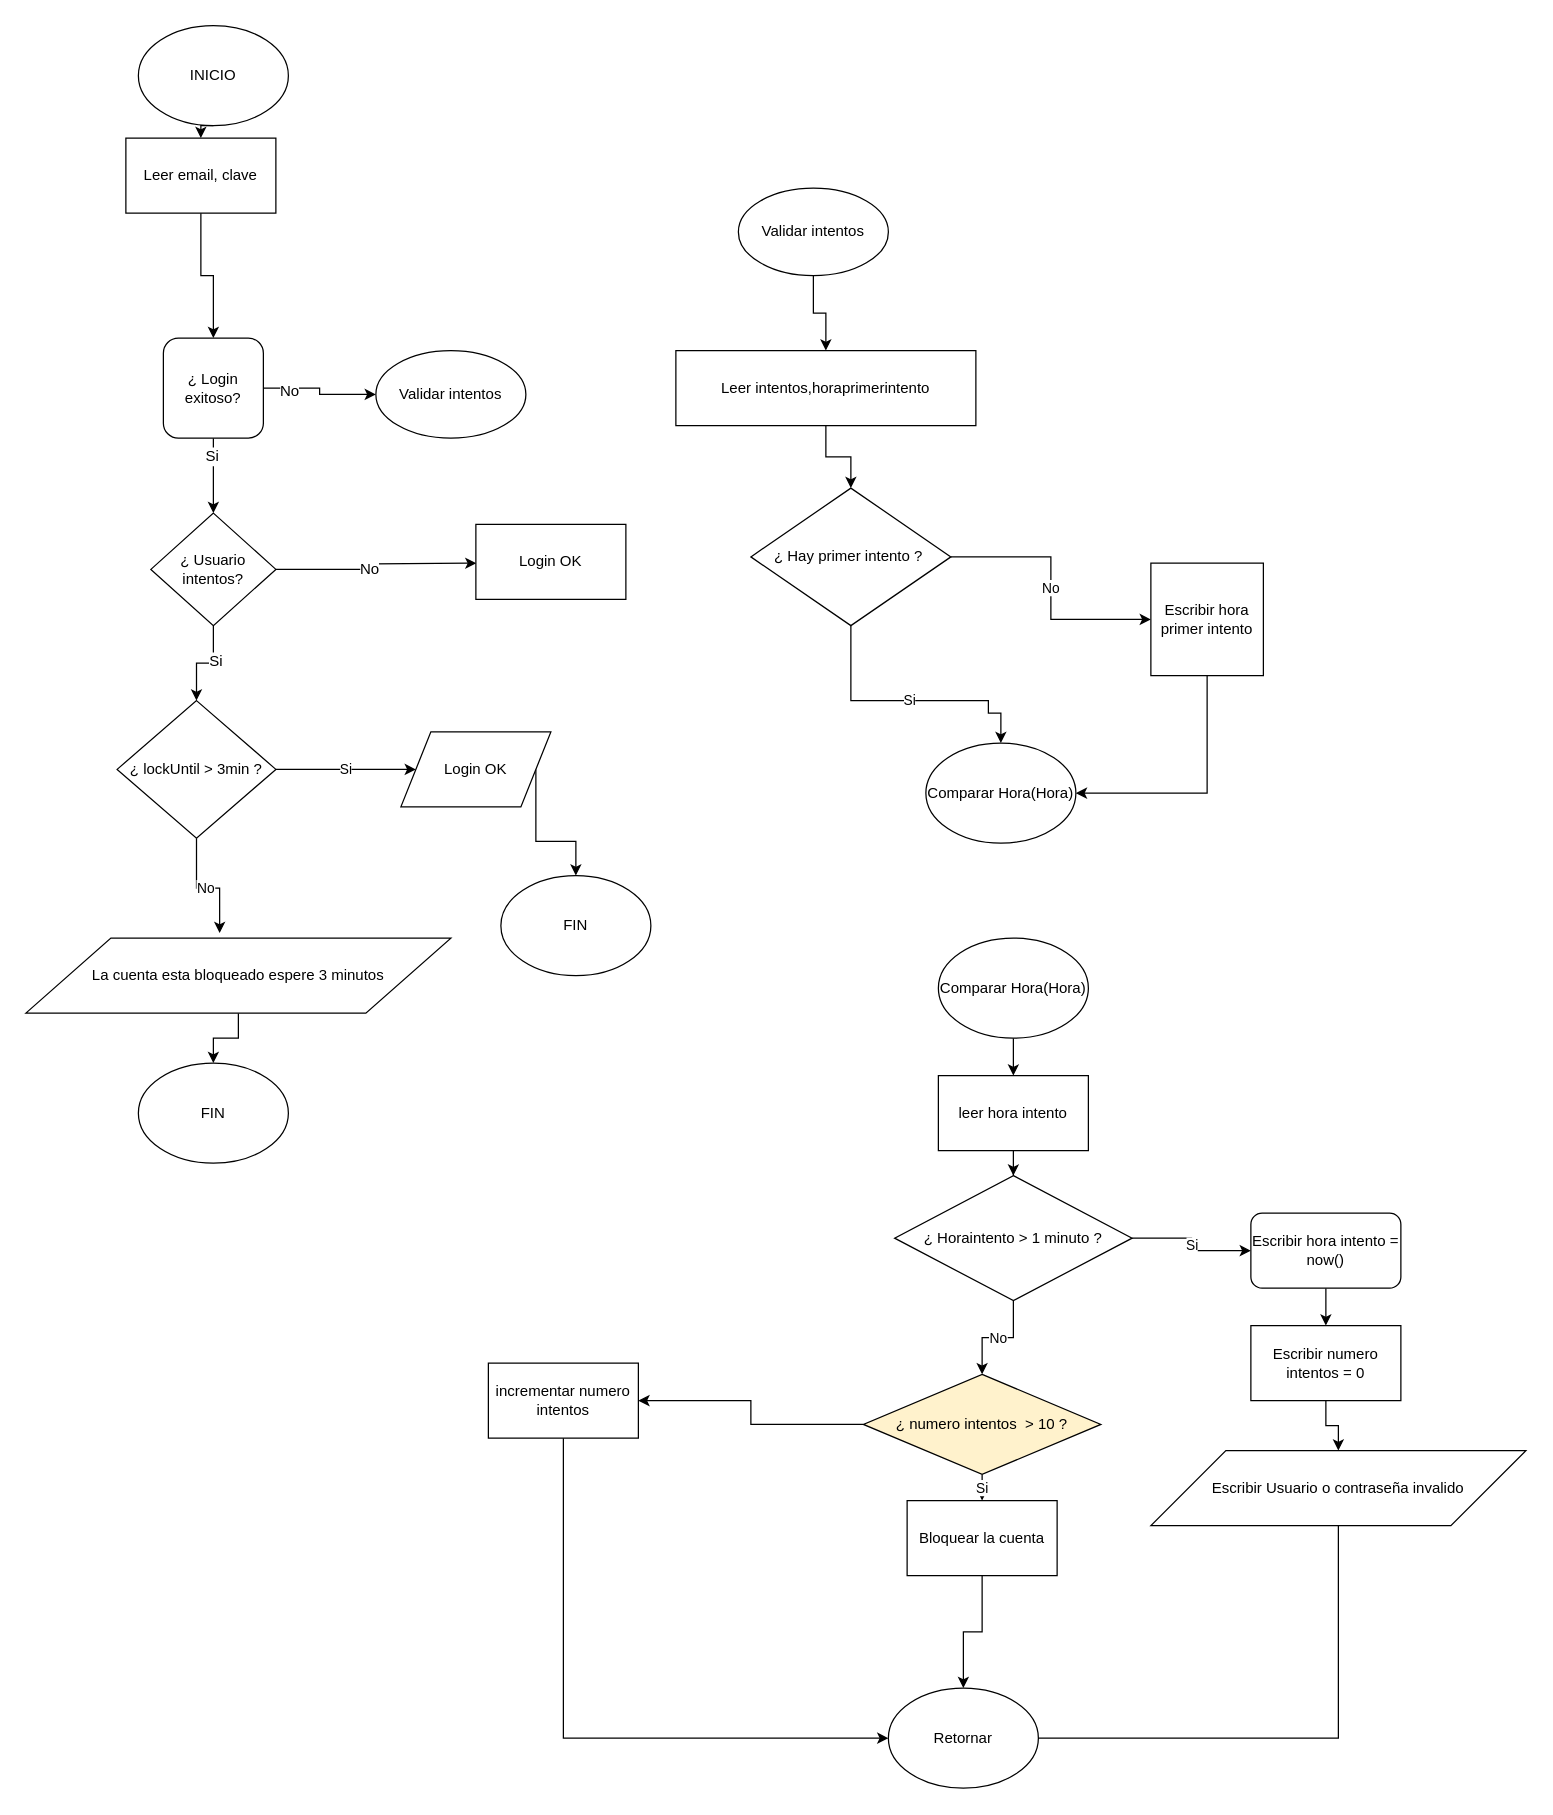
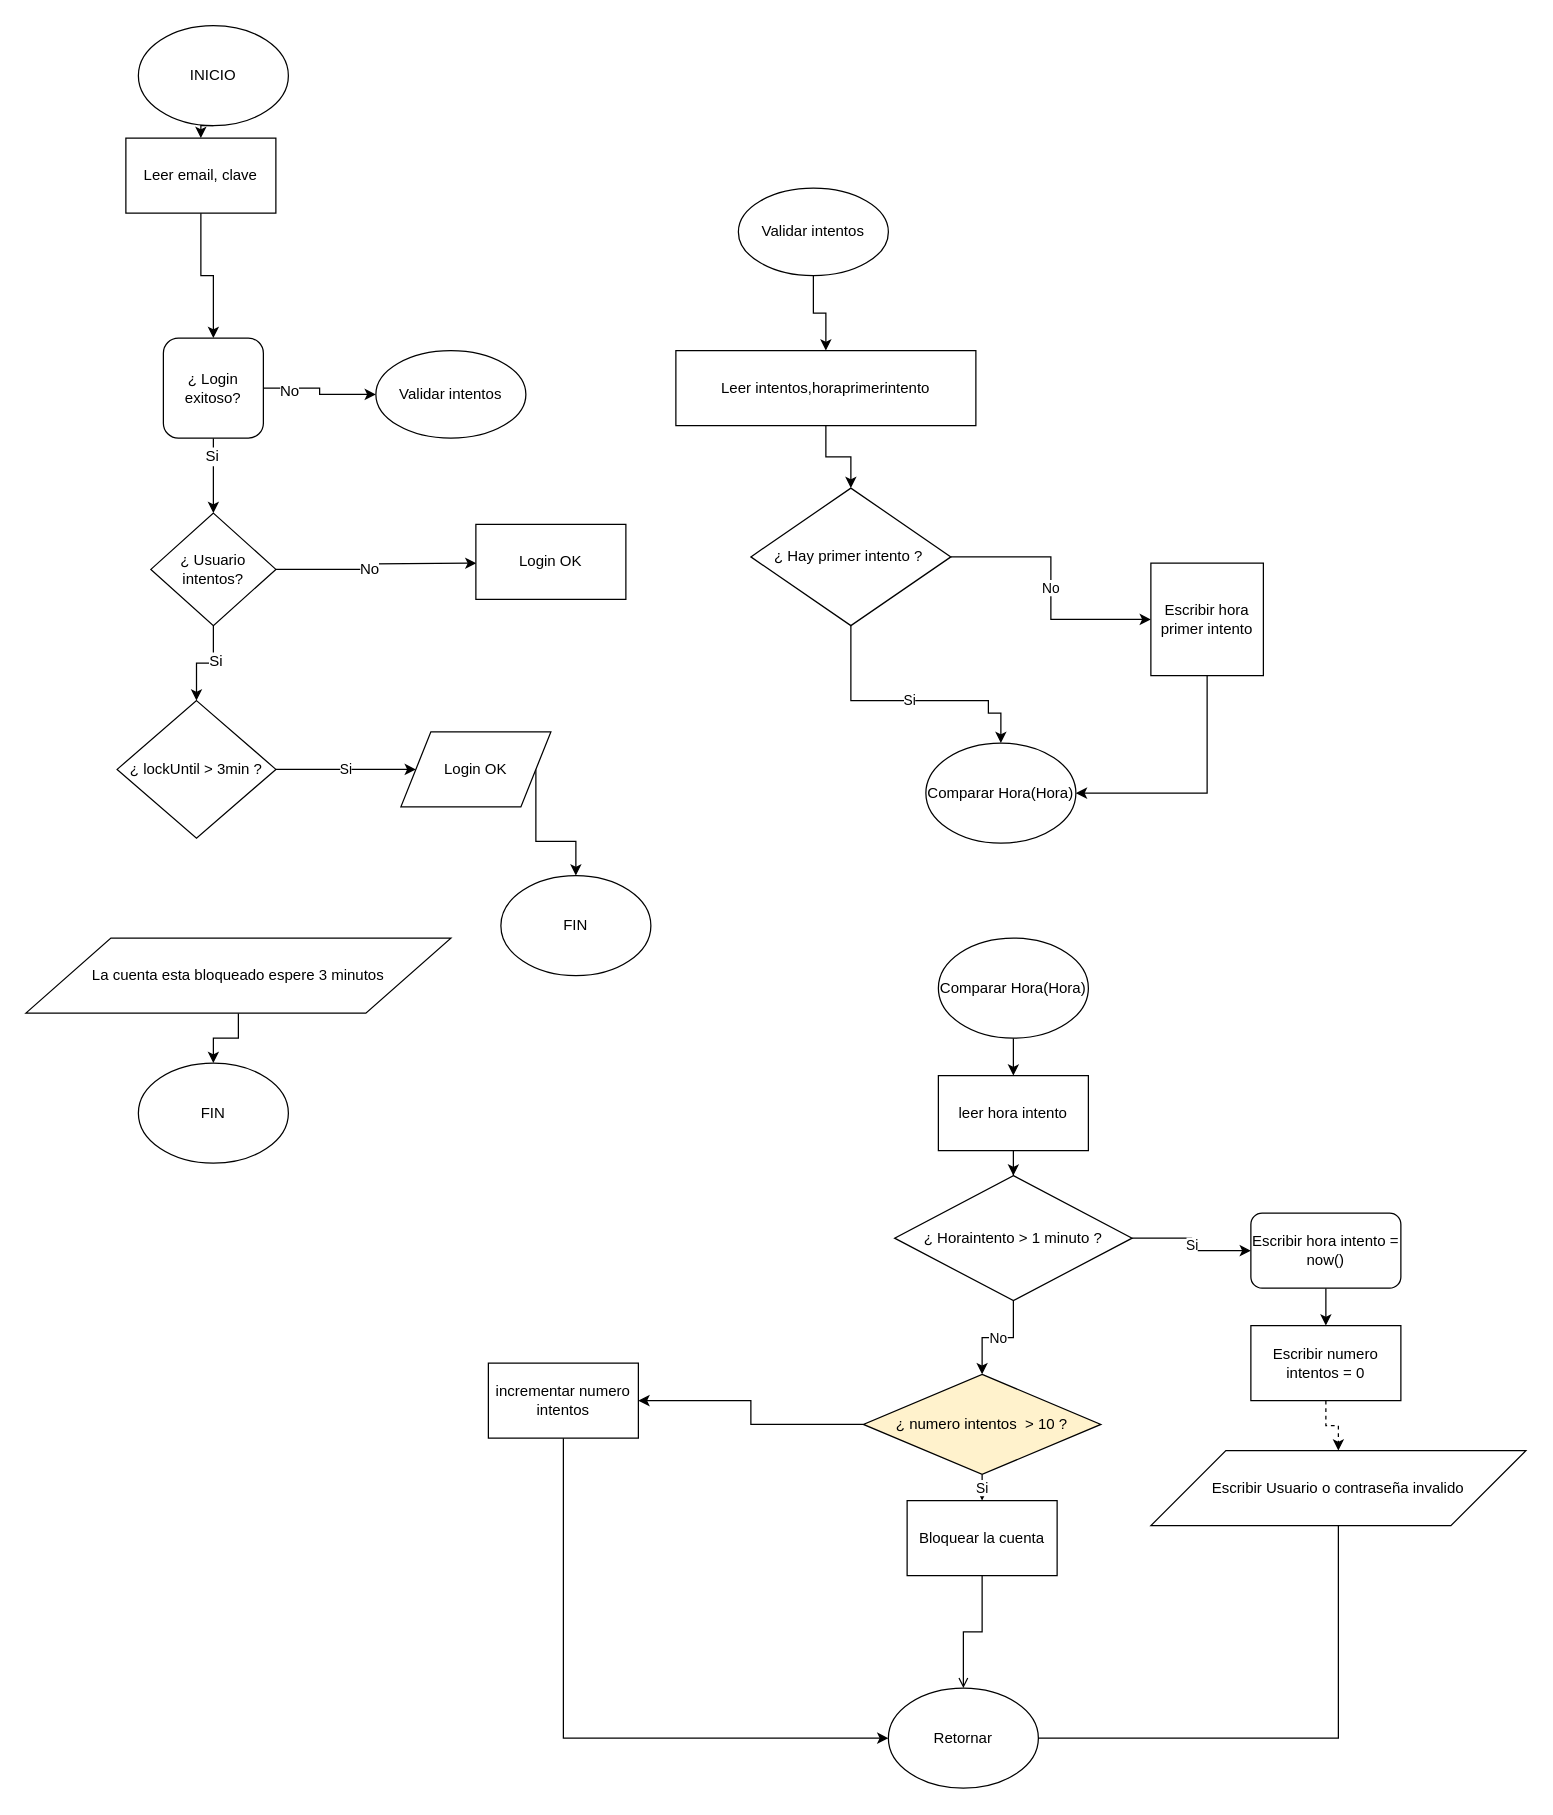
(201, 888) -> none
(1328, 1426) -> (1328, 1426)
(963, 1678) -> (963, 1680)
